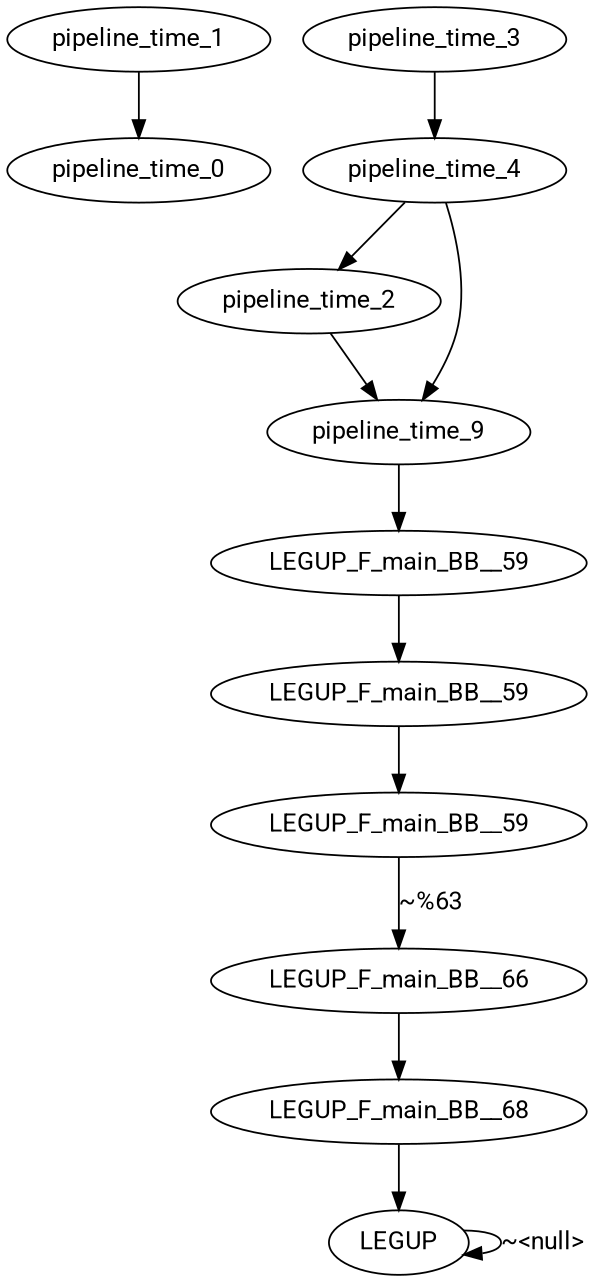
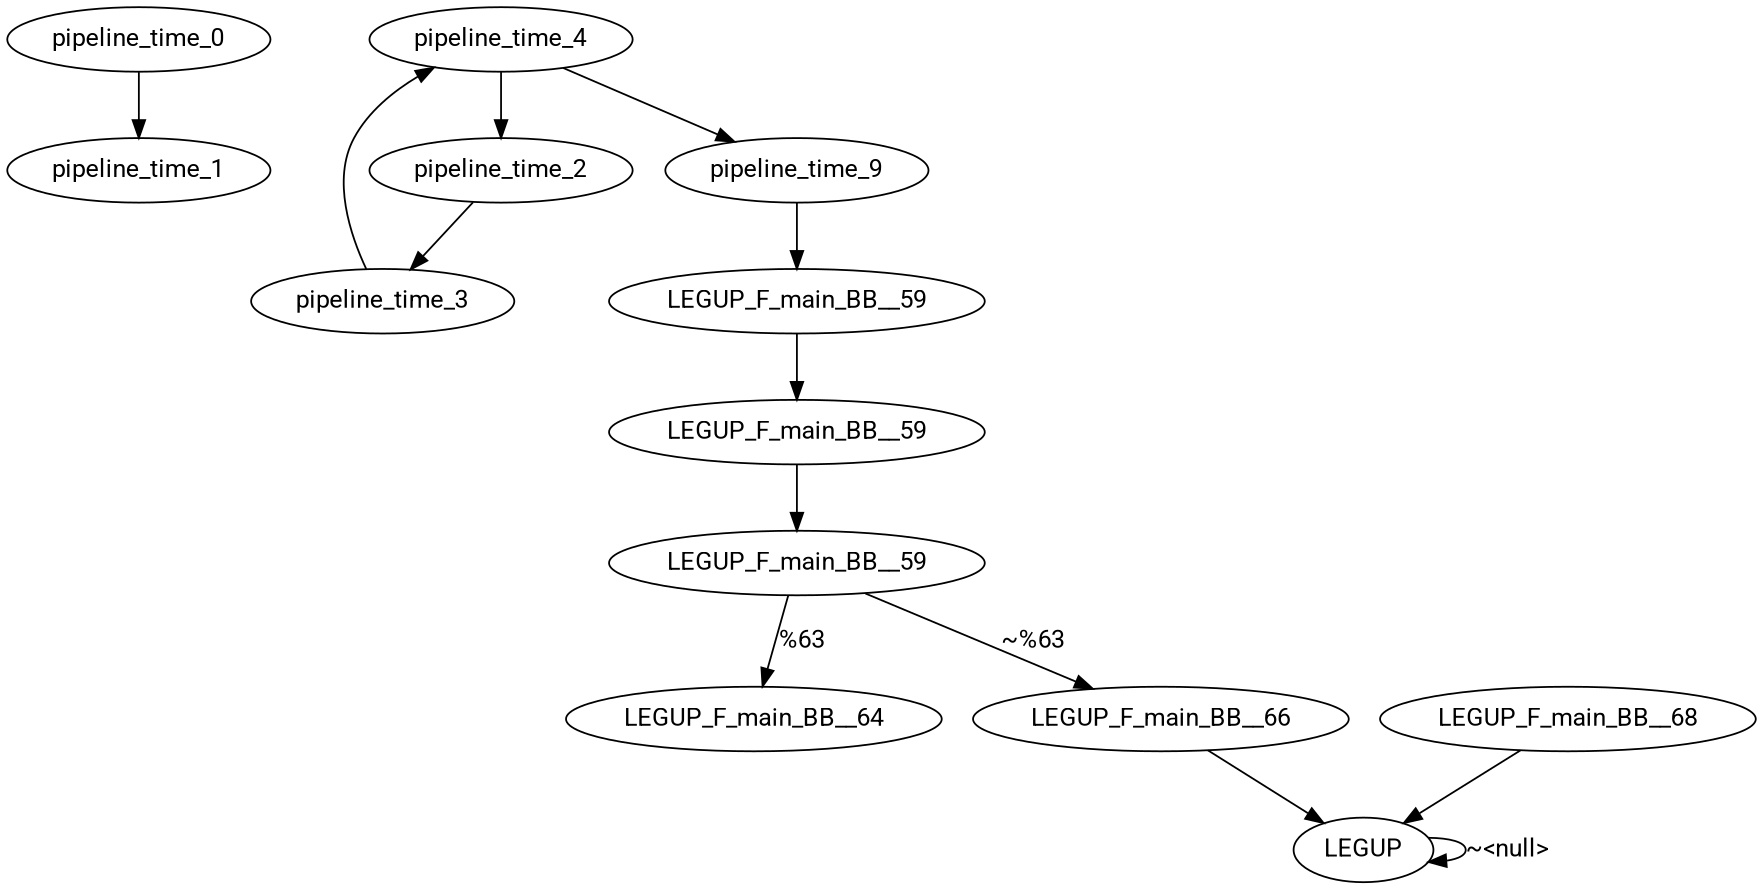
(139, 96) -> (139, 96)
(349, 359) -> (448, 229)
none -> (754, 719)
(399, 1037) -> (1258, 782)
